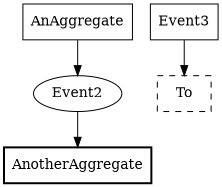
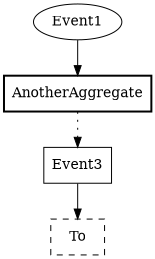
(78, 22) -> none
(78, 94) -> (78, 22)
none -> (78, 125)
